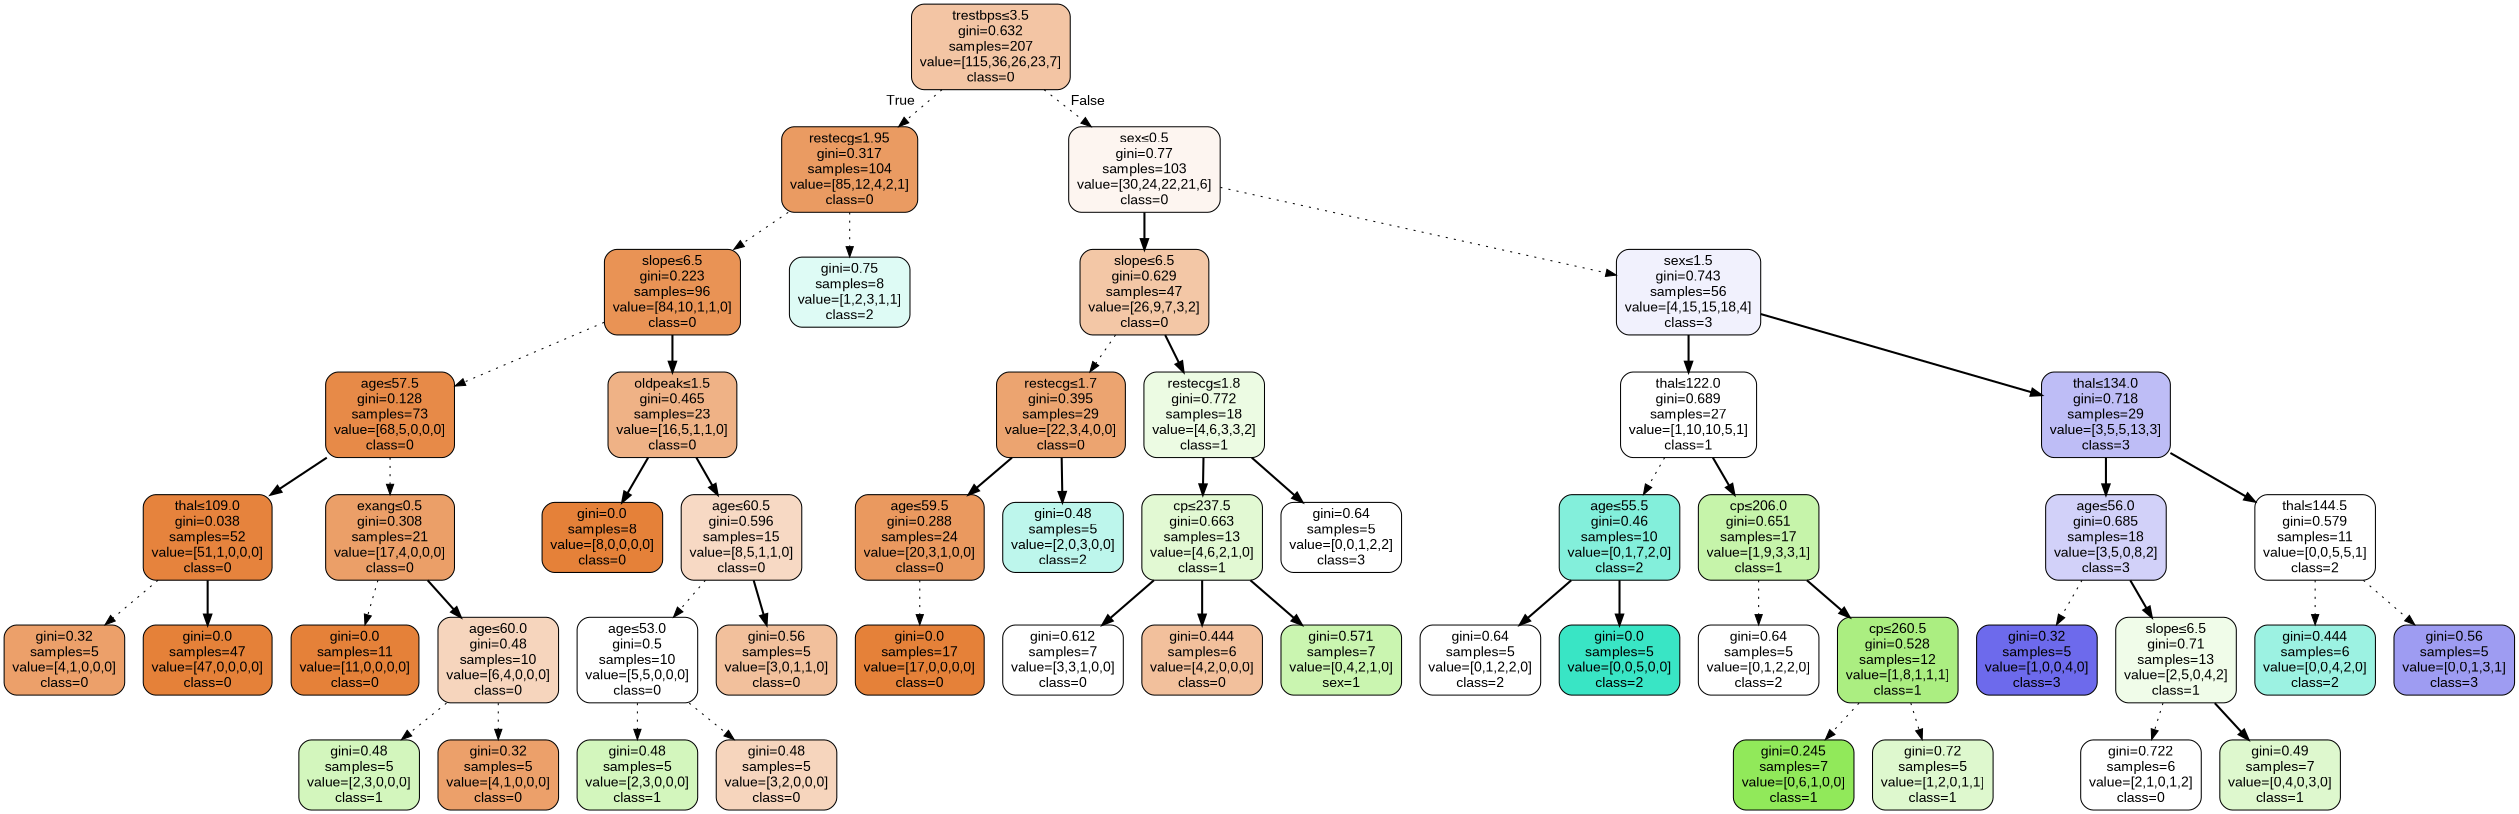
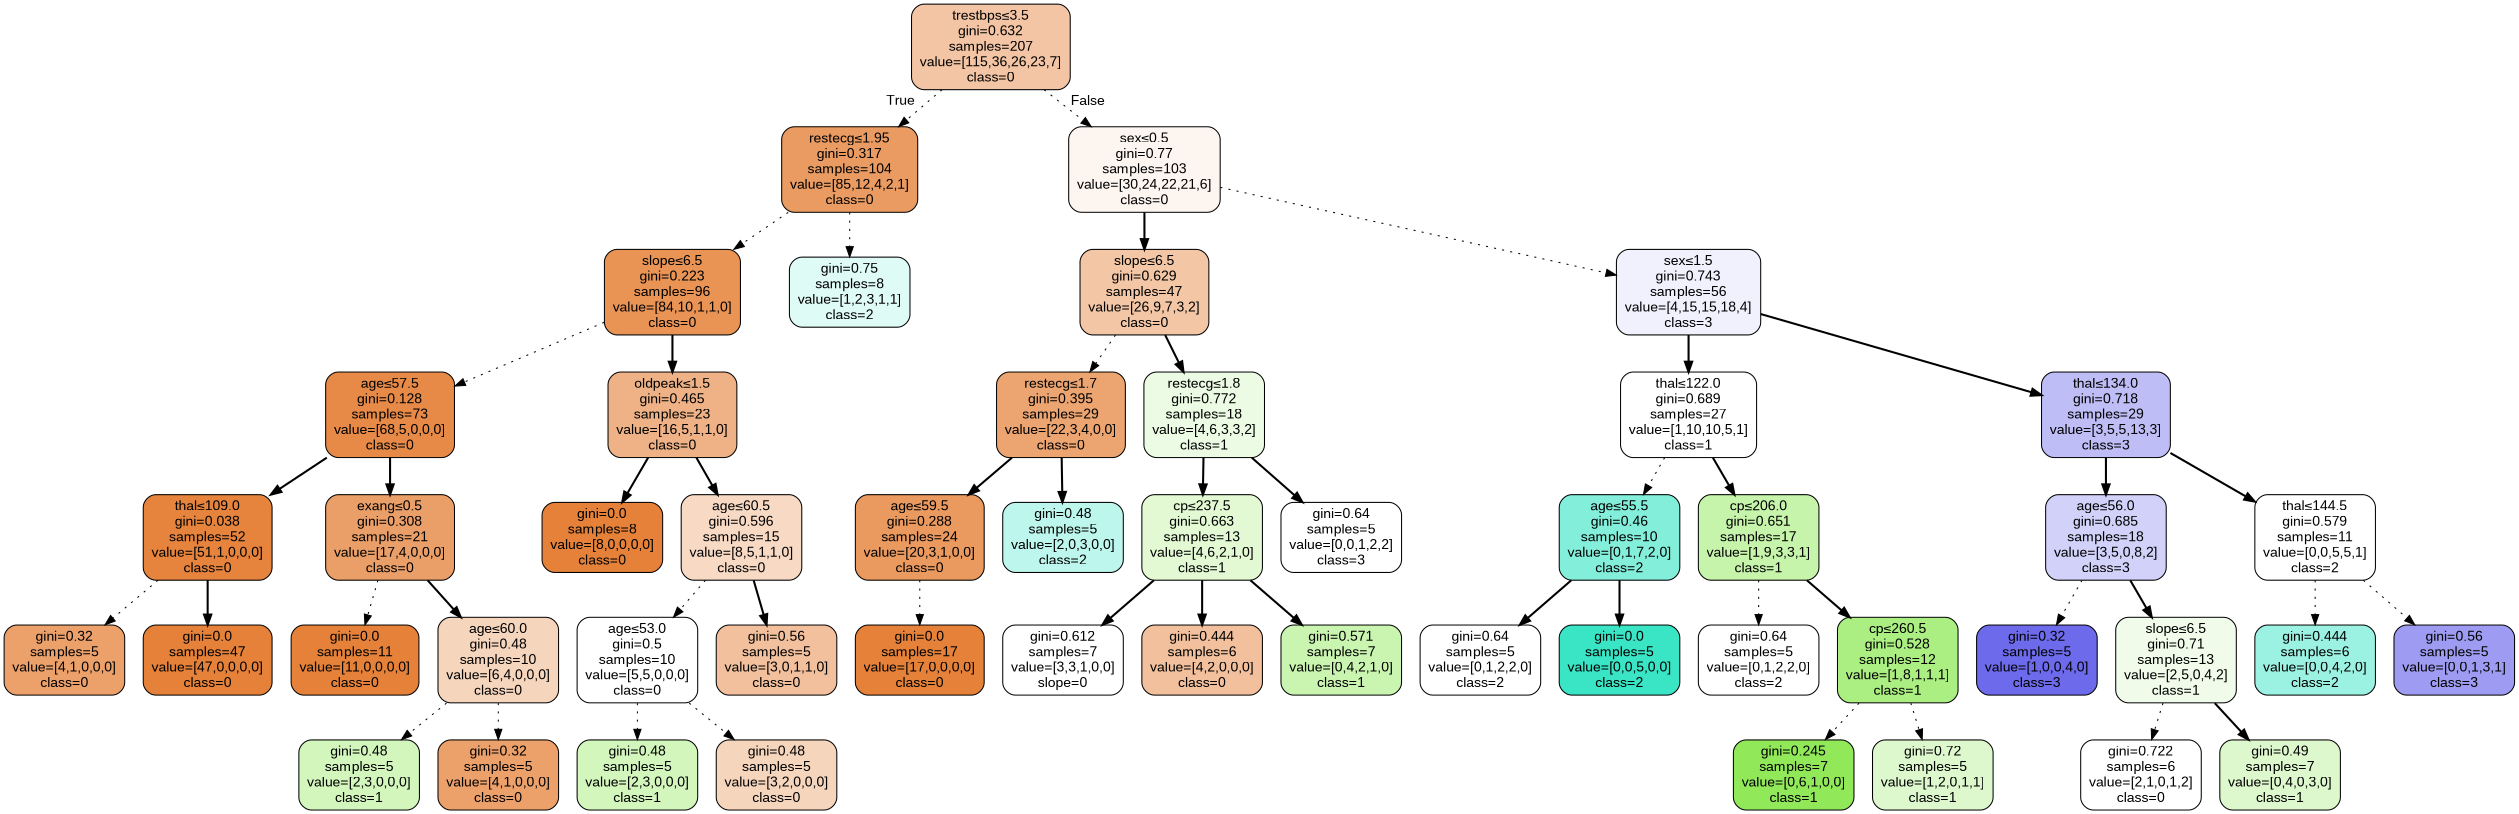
(390, 471) -> (390, 471)
(1063, 683) -> (1063, 683)
(1341, 683) -> (1341, 683)
